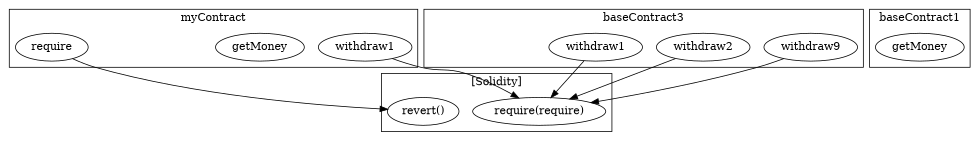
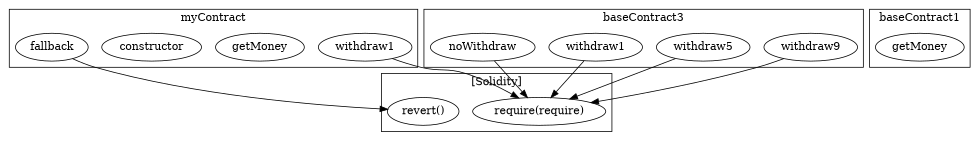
(52, 47) -> (52, 47)
none -> (152, 47)
none -> (483, 47)
(703, 47) -> (703, 47)
